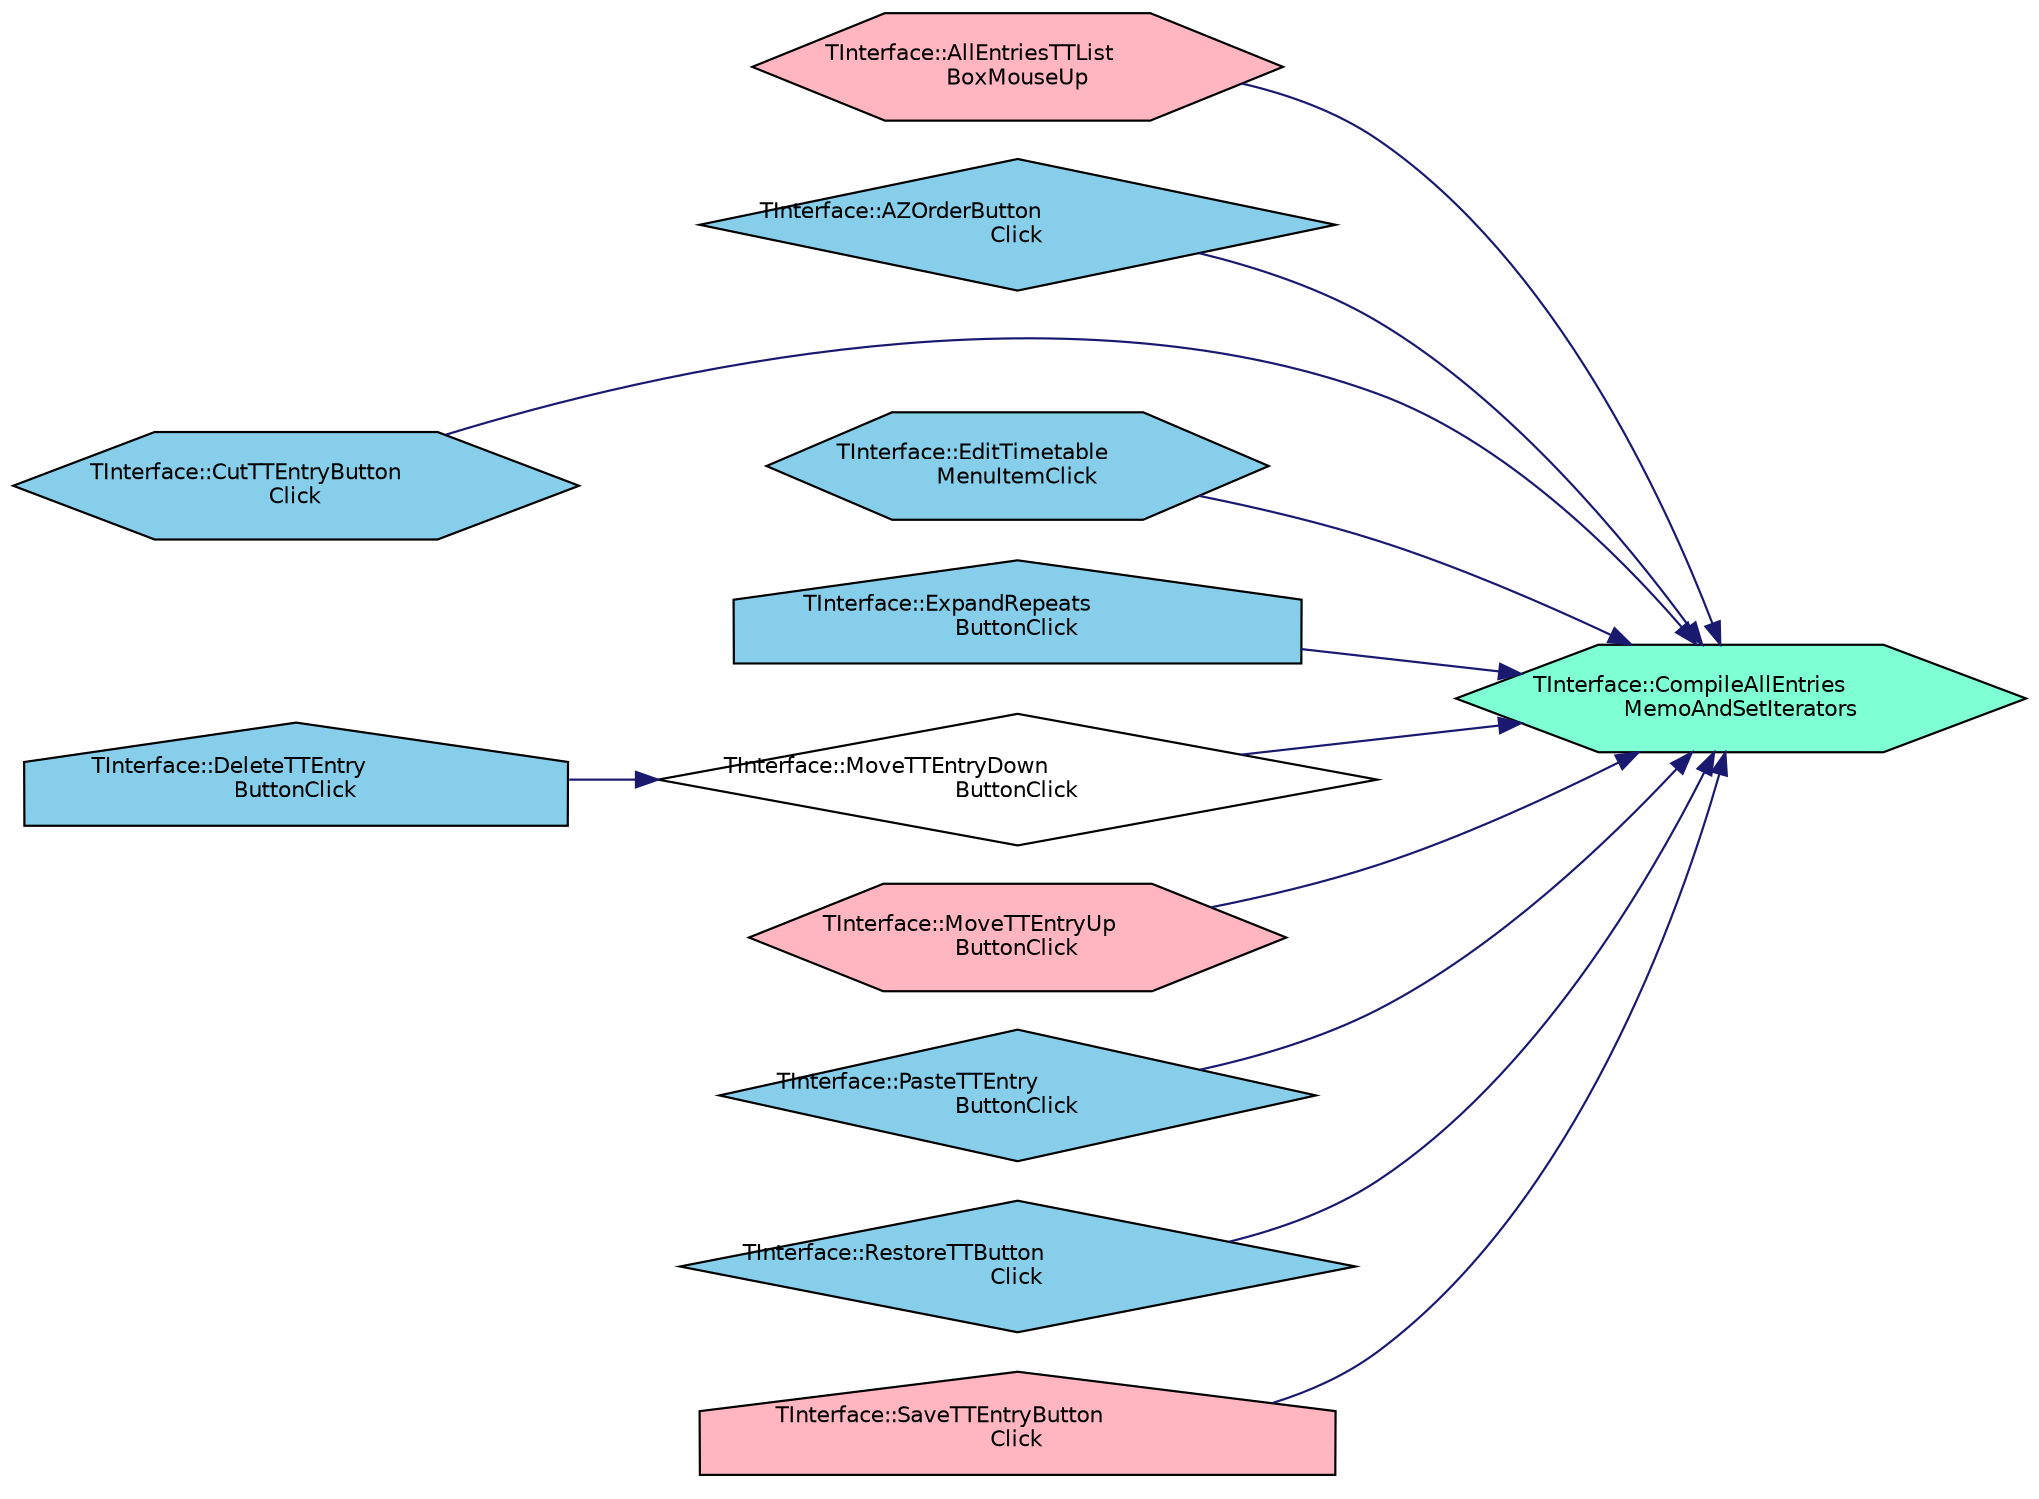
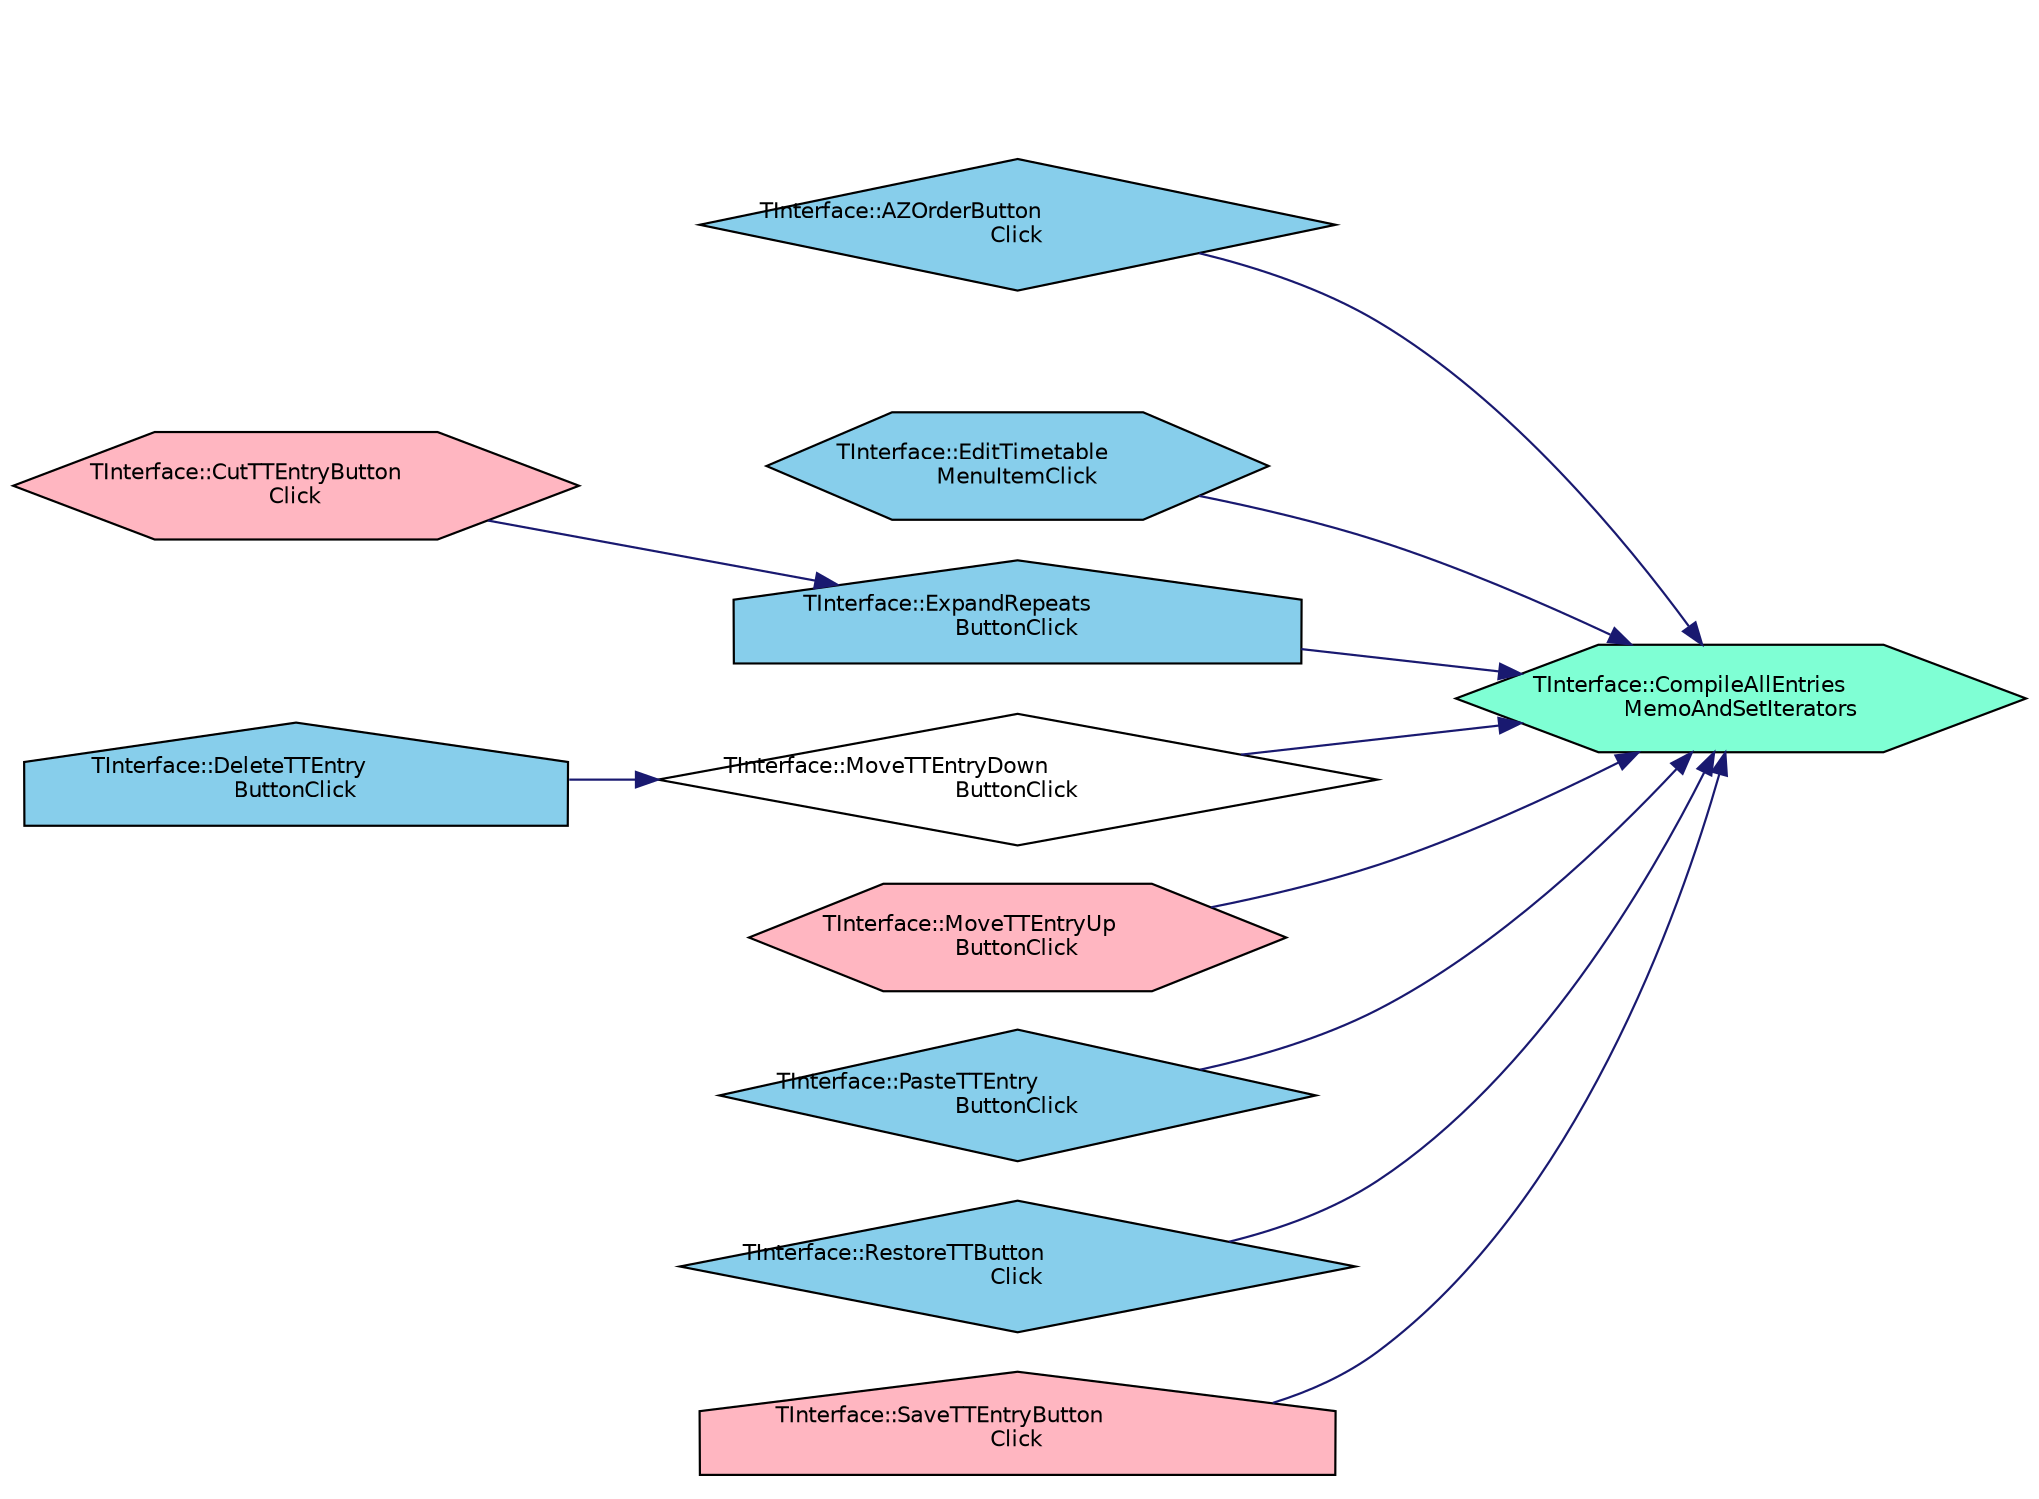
(1018, 67) -> none
(1103, 341) -> (652, 551)
(296, 486) -> (296, 486)
